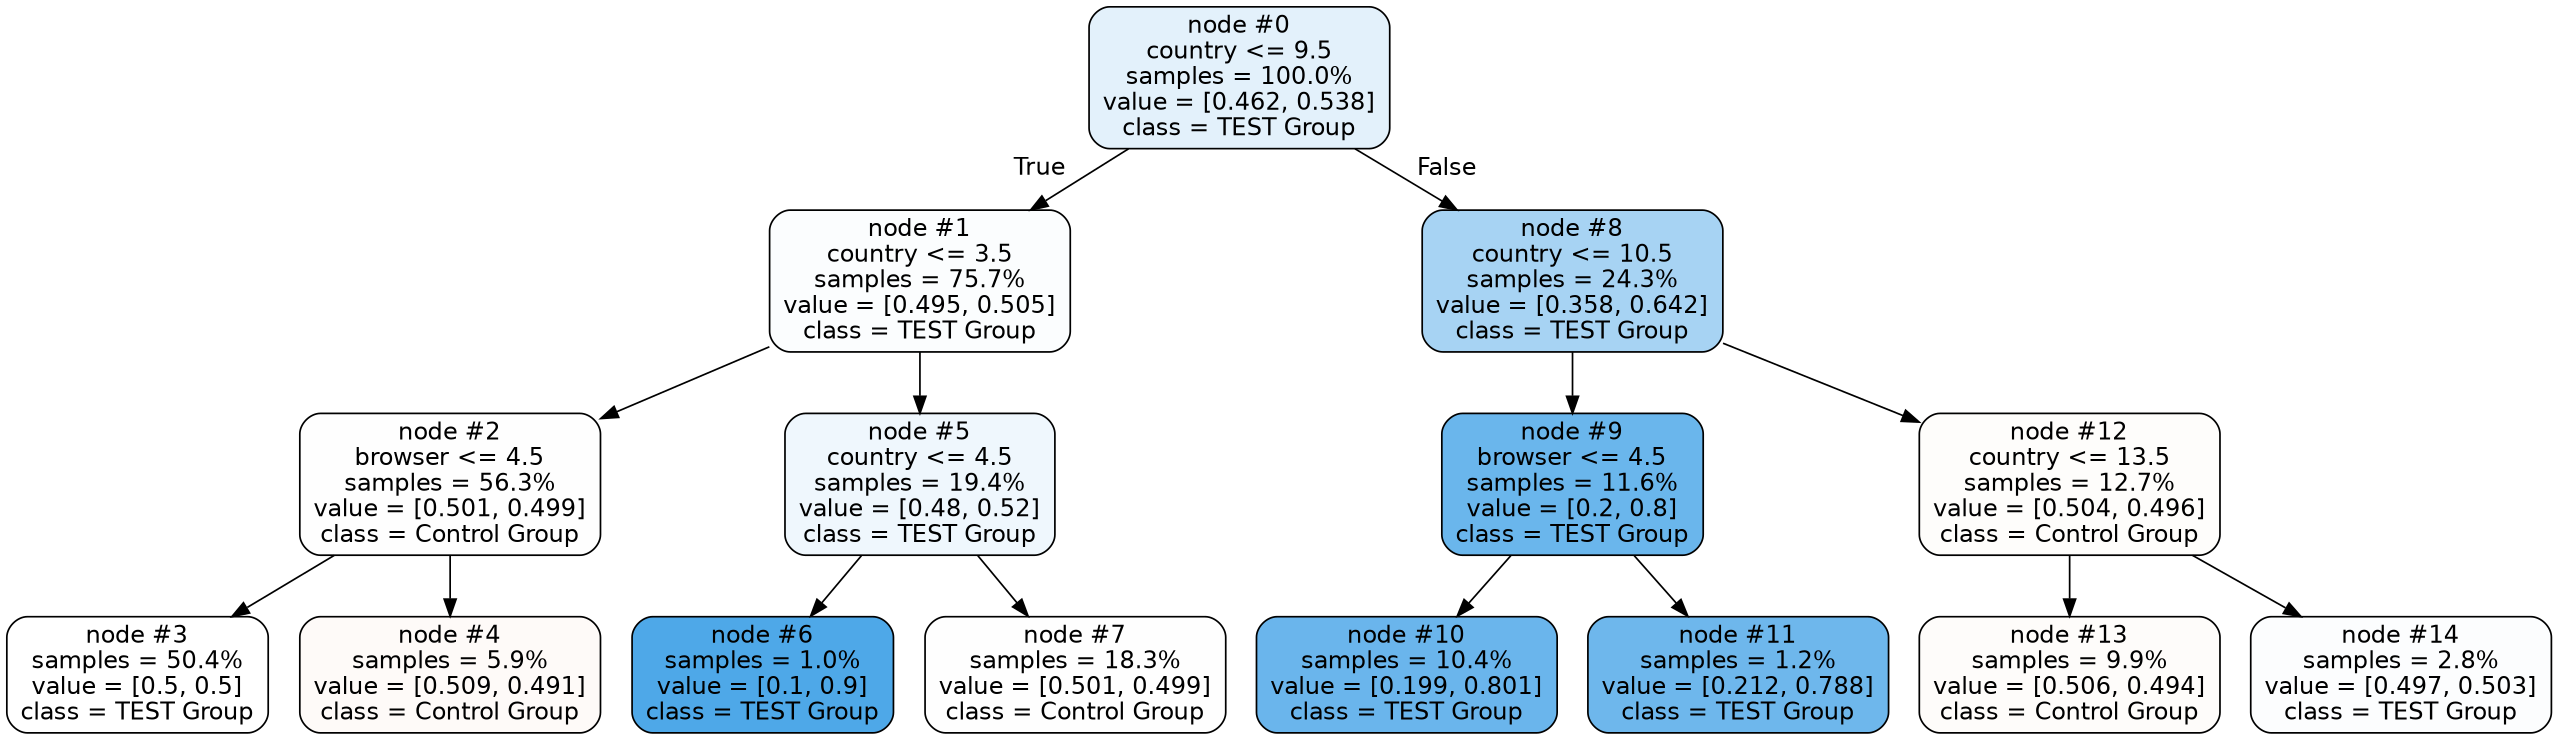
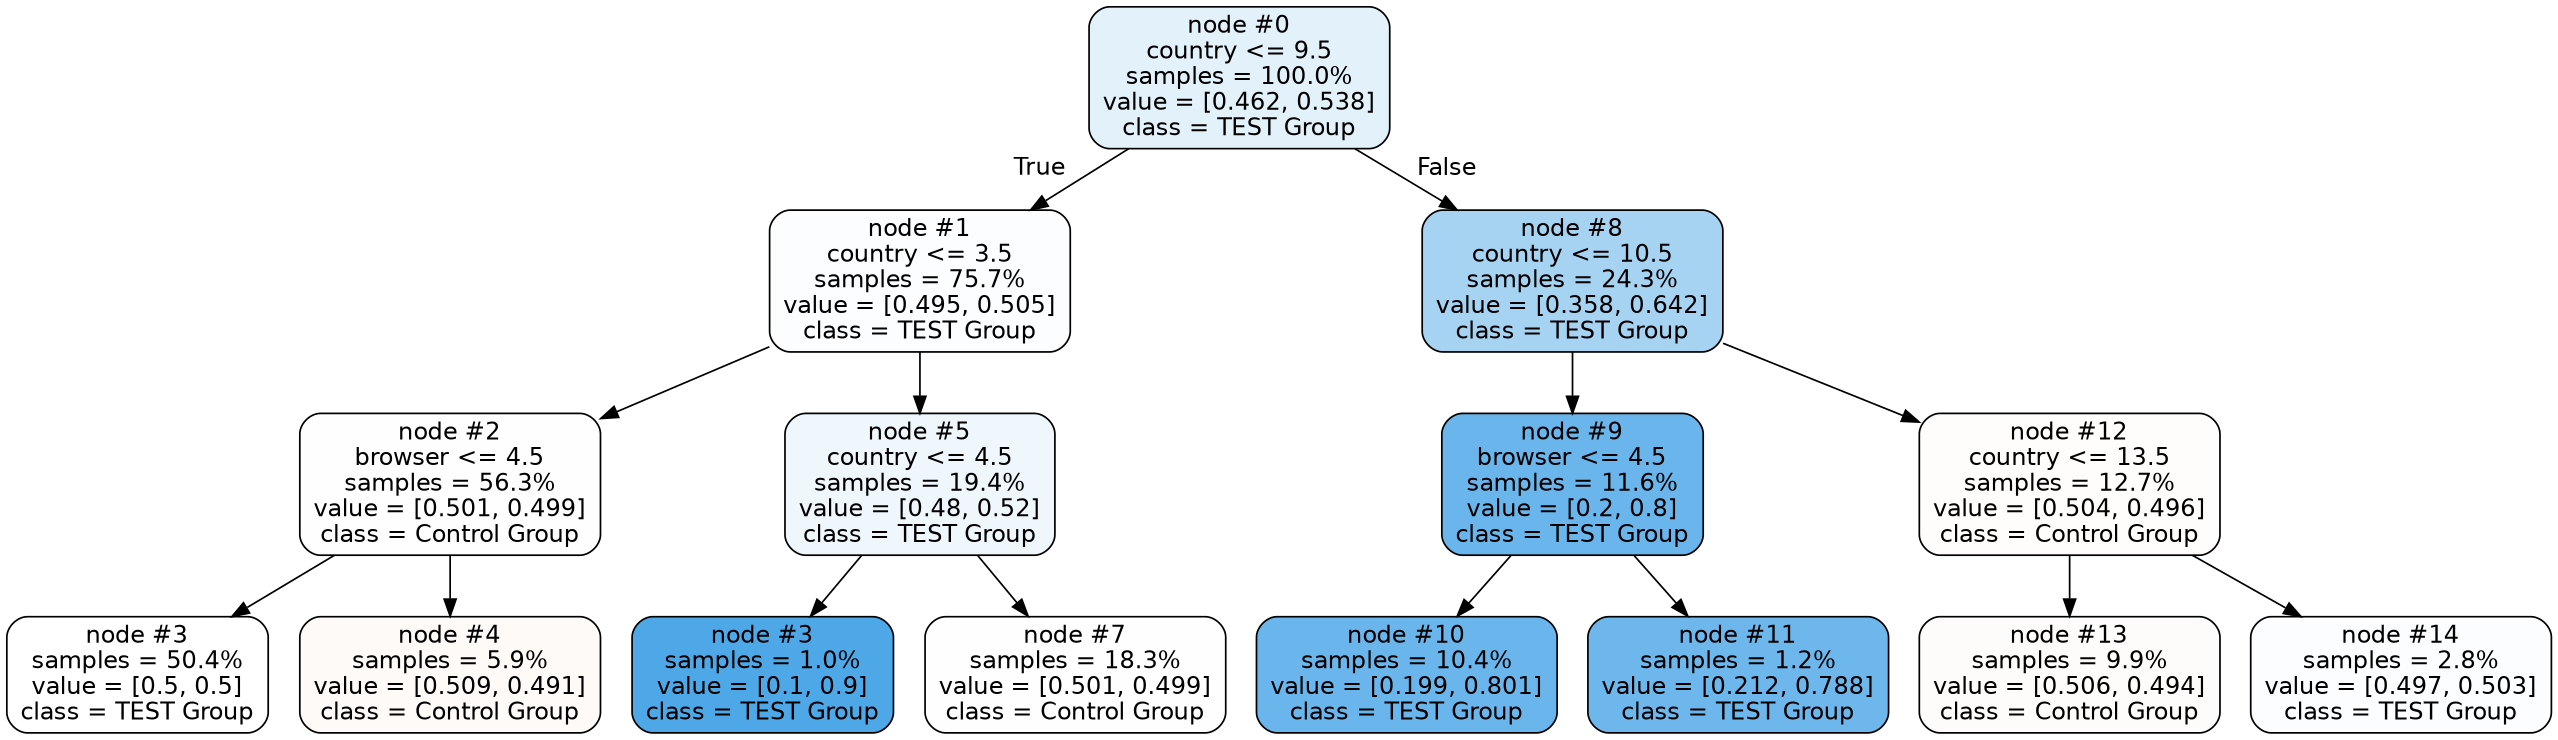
(763, 675) -> (763, 675)
